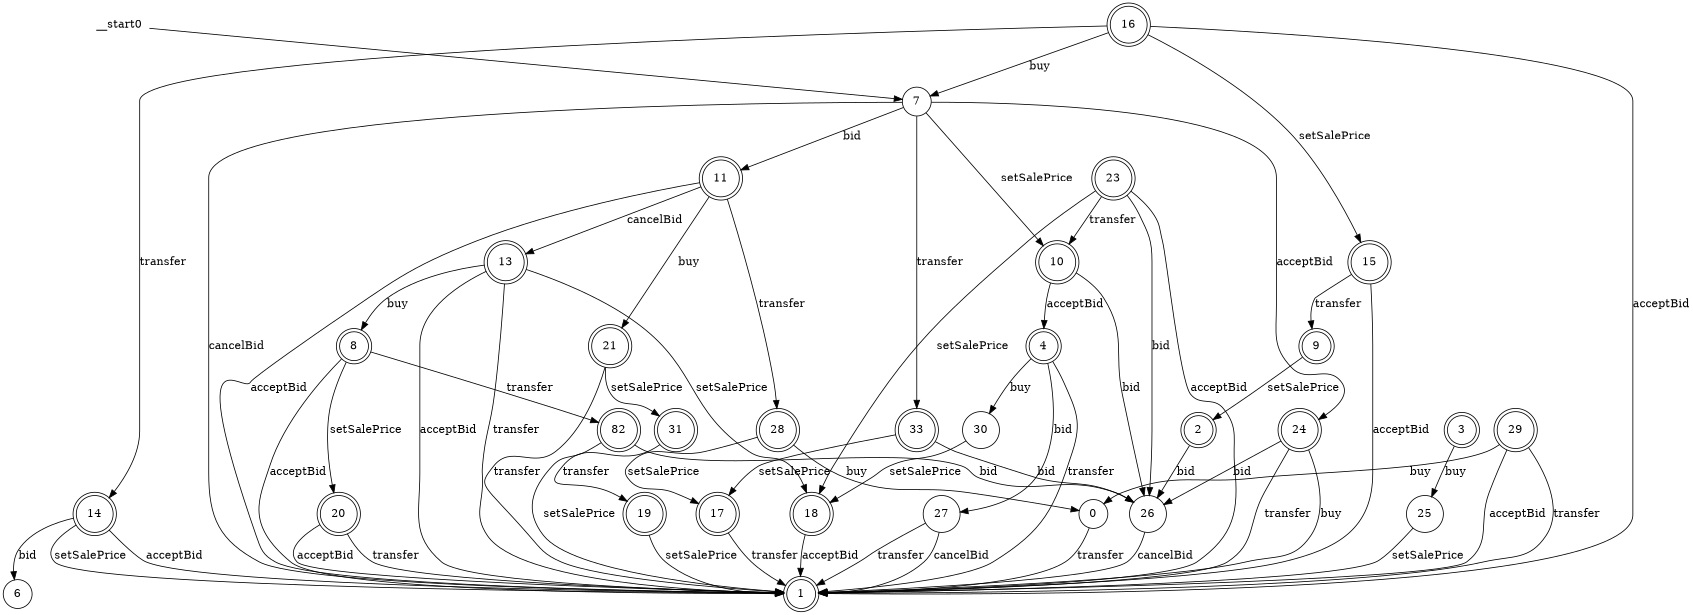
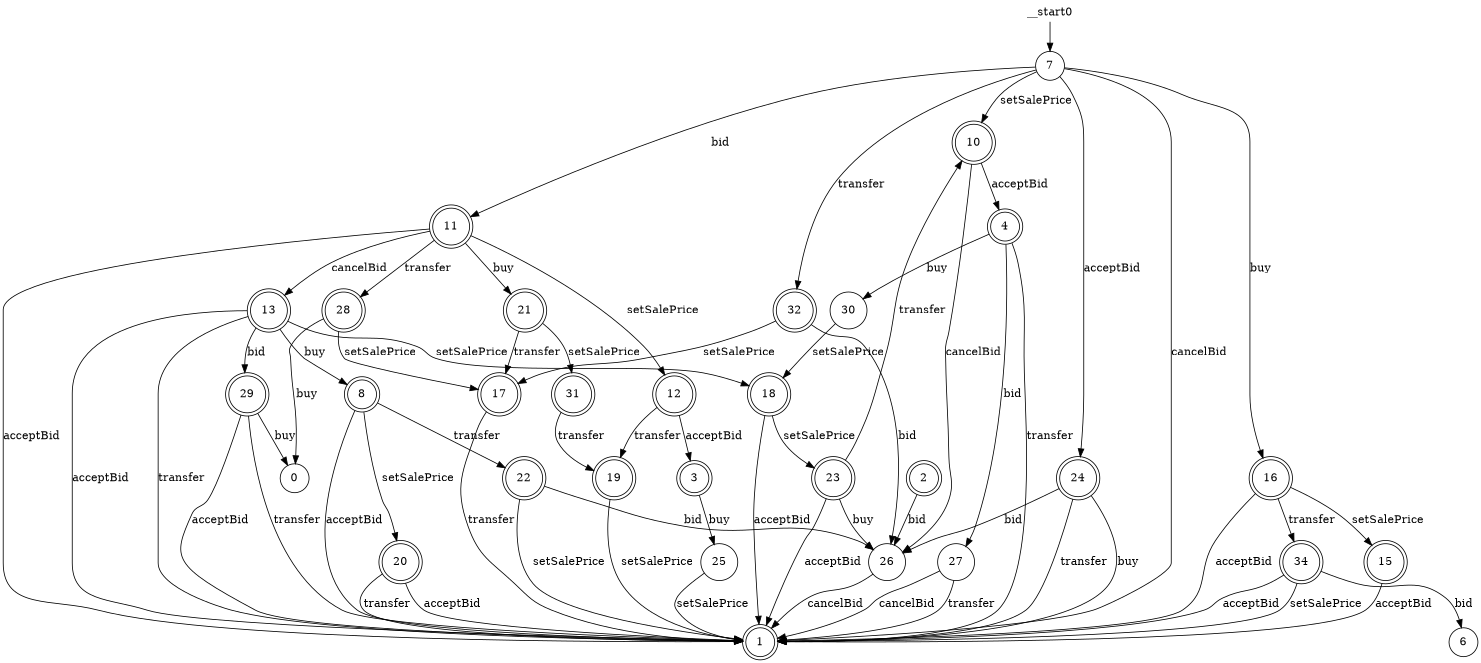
(1023, 63) -> (1250, 191)
(940, 321) -> (784, 444)
none -> (248, 345)
(1161, 346) -> (863, 520)
(1317, 346) -> none
(1132, 388) -> (974, 352)
none -> (674, 394)
(619, 430) -> (524, 478)
(917, 430) -> (795, 310)
(95, 514) -> (1301, 562)
(531, 537) -> (513, 348)
(1032, 574) -> none
